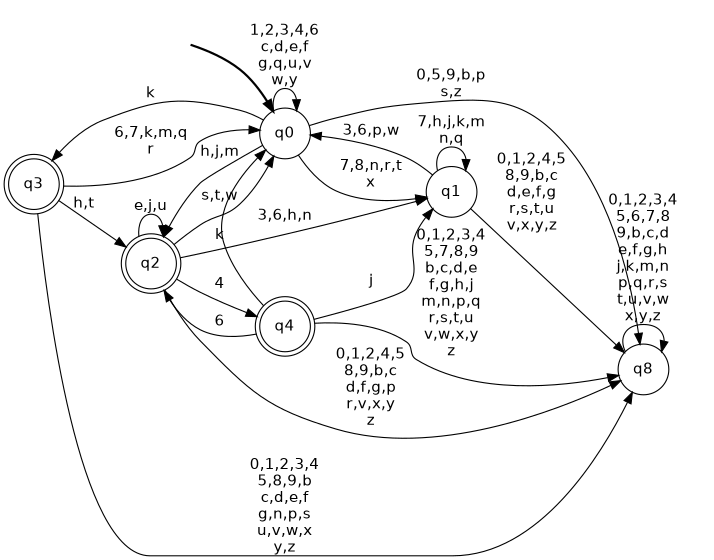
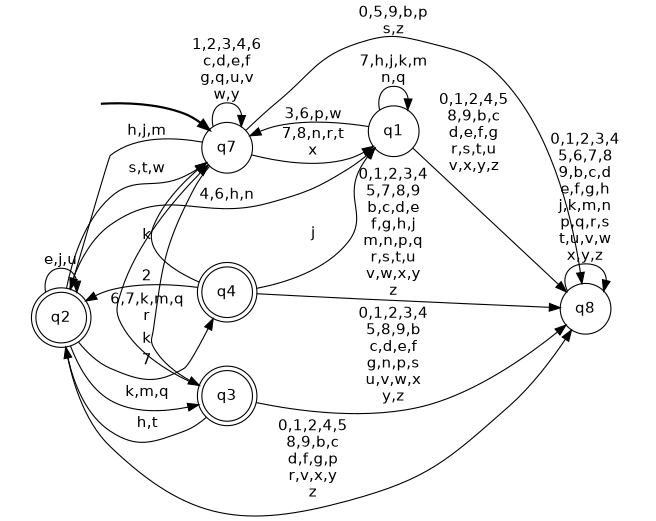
(285, 133) -> (227, 148)
(285, 216) -> (227, 195)
(220, 284) -> (147, 360)
(220, 321) -> (147, 276)
none -> (115, 403)
